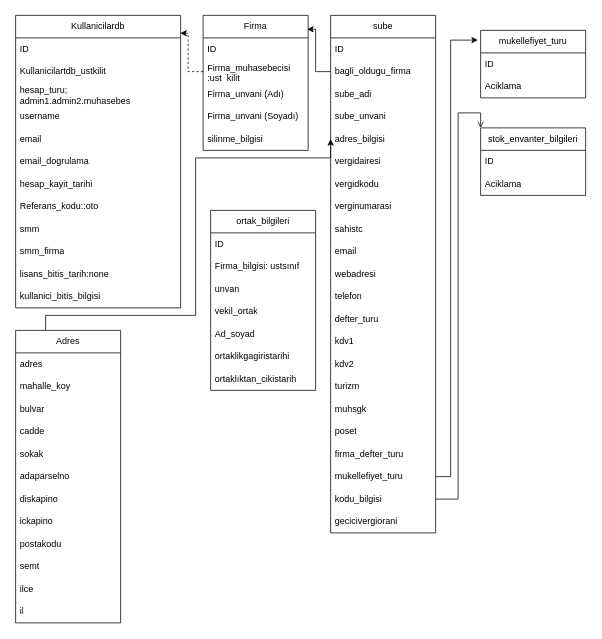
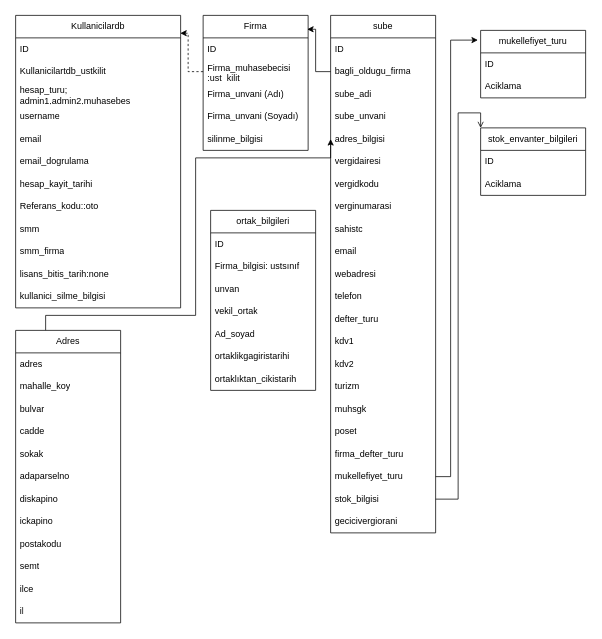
(66, 297) -> (66, 297)
(360, 499) -> (360, 499)
